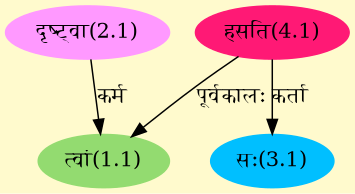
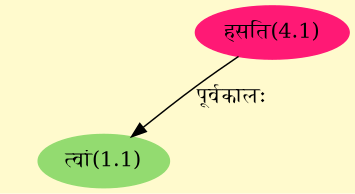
(88, 33) -> none
(272, 161) -> none
